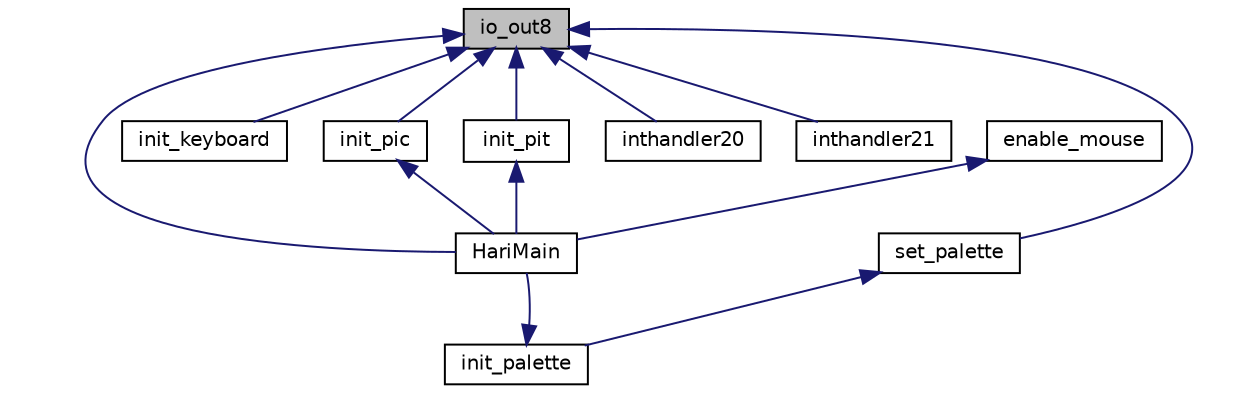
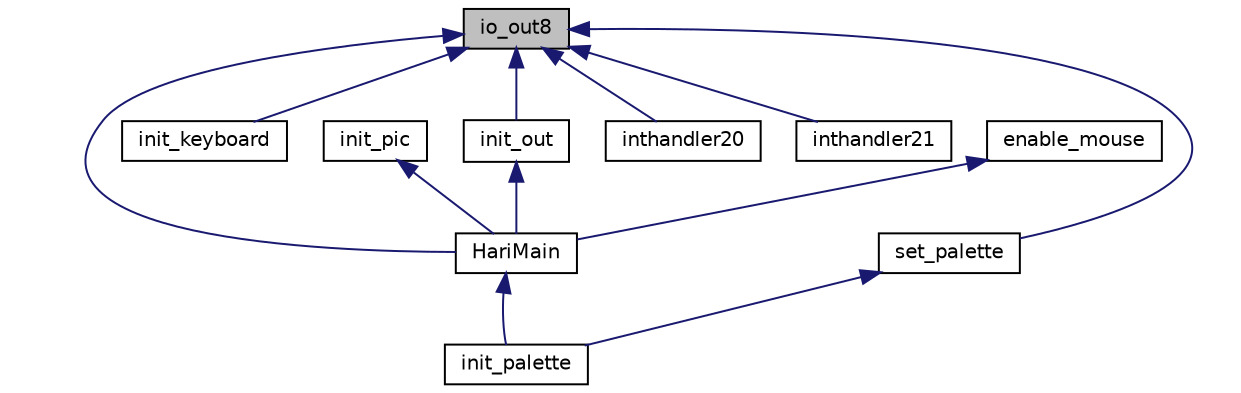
(438, 91) -> none
(516, 141) -> (516, 141)
(530, 299) -> (503, 319)
